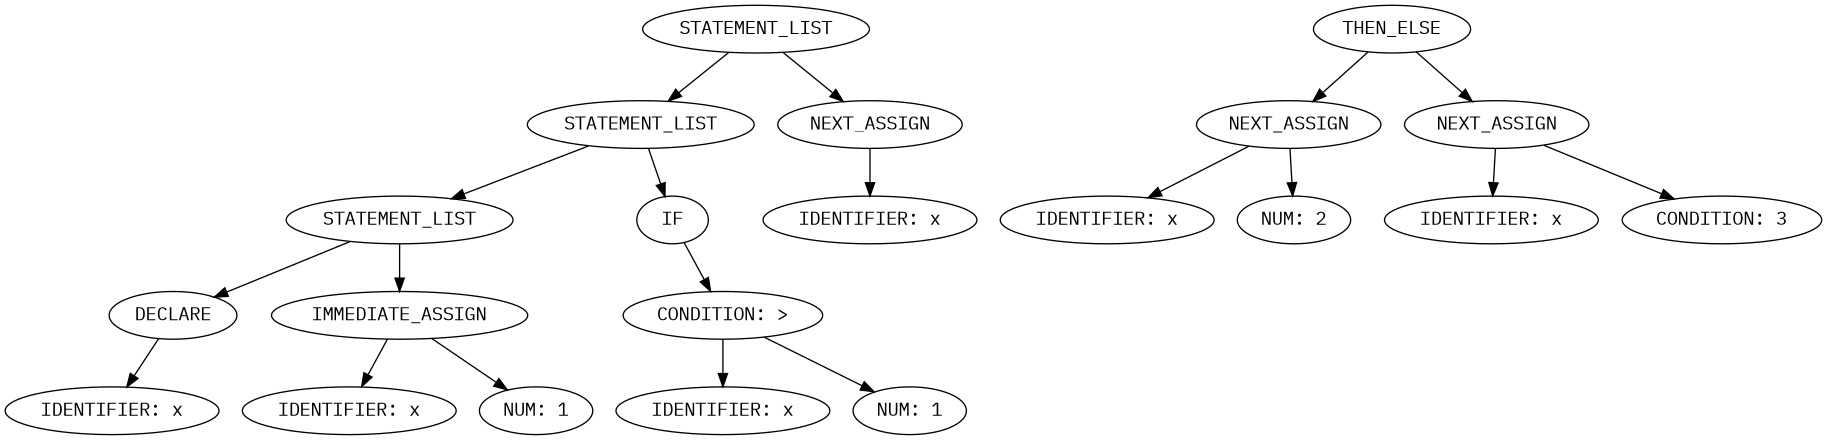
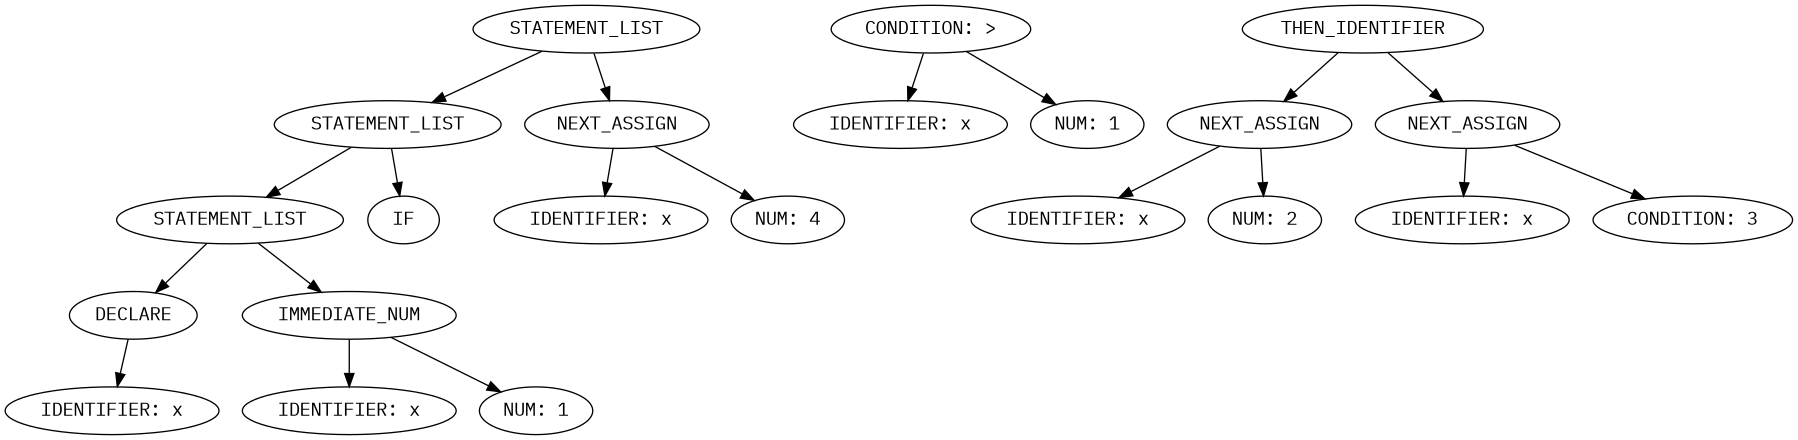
(1392, 29) -> (1363, 29)
none -> (788, 220)
(694, 261) -> none
(400, 315) -> (349, 315)
